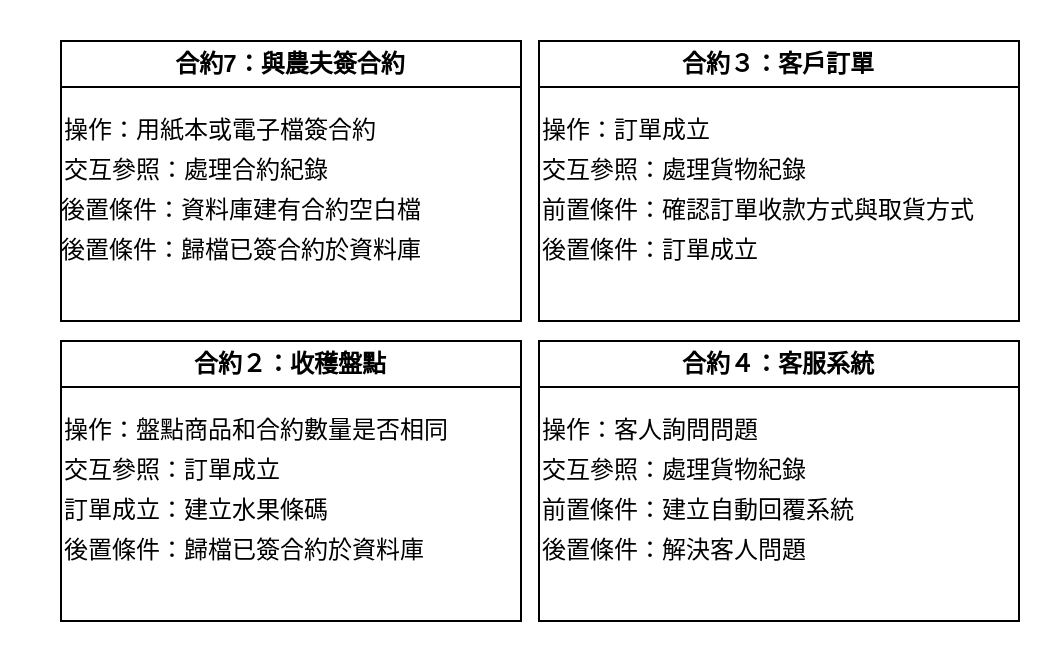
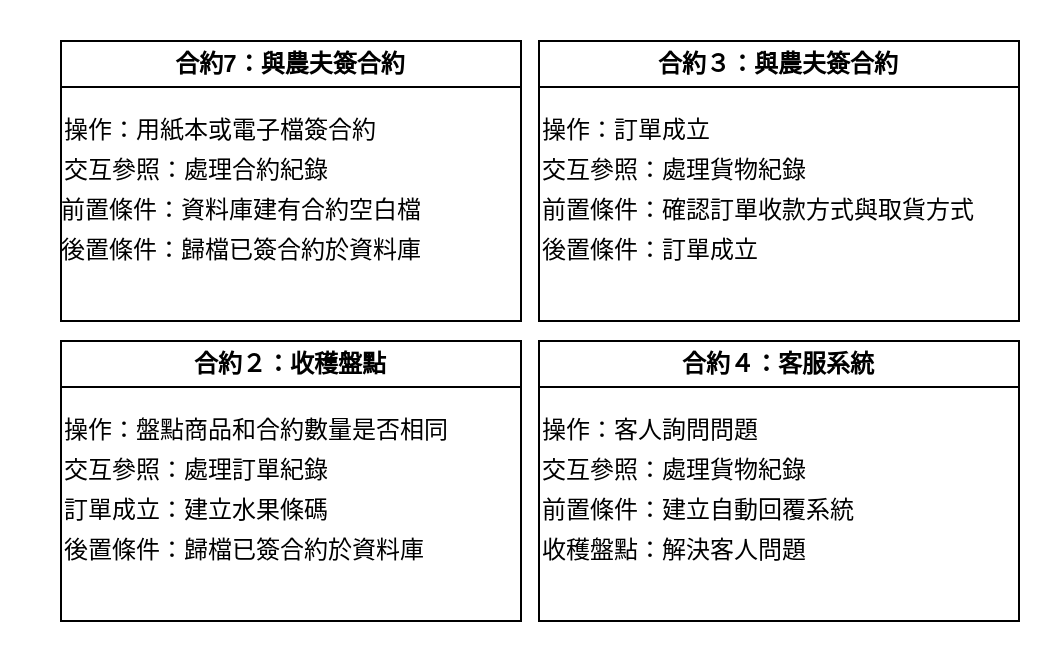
(779, 65) -> (779, 65)
(242, 211) -> (242, 211)
(173, 471) -> (197, 471)
(675, 551) -> (675, 551)
